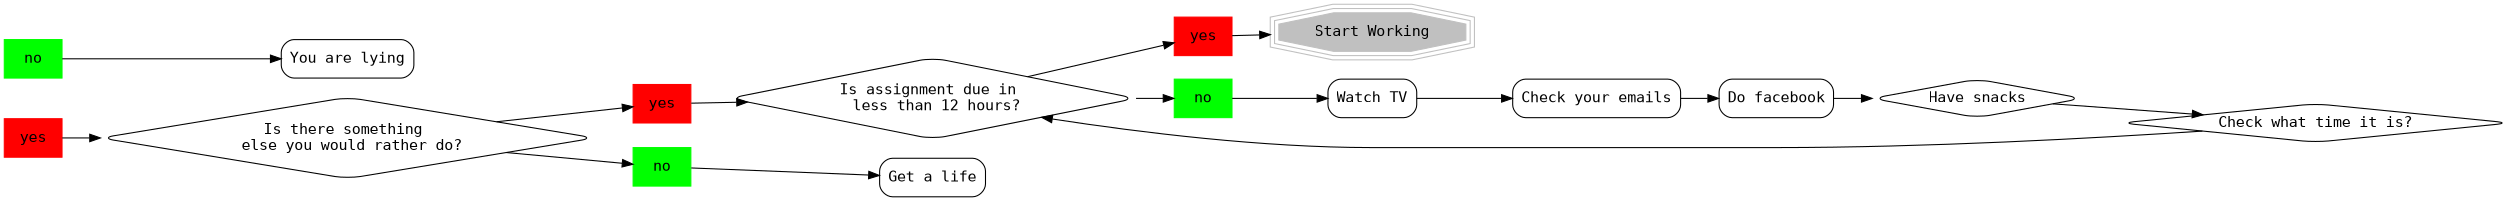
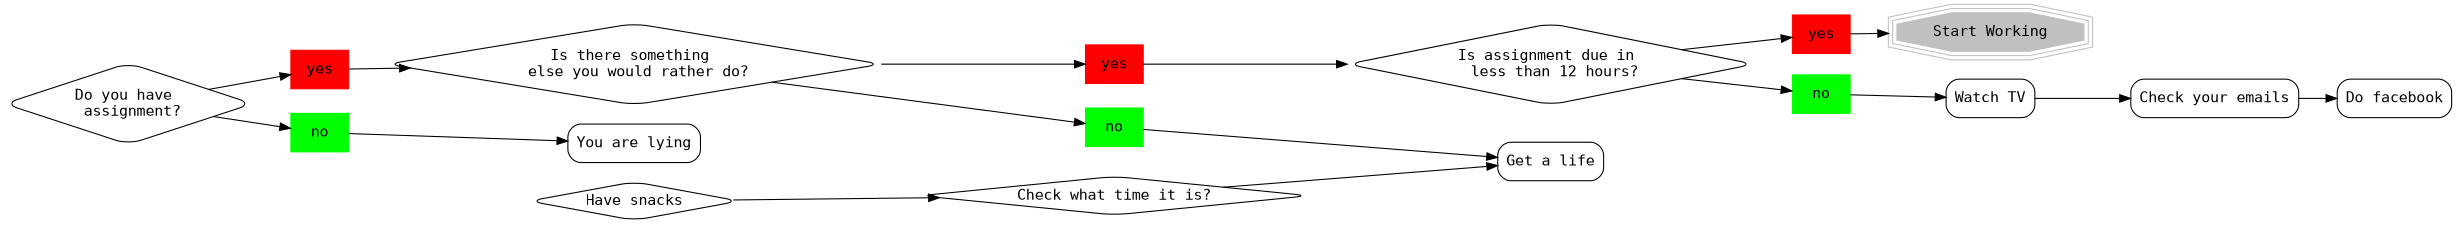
(1848, 98) -> none
none -> (128, 104)
(1627, 148) -> (1355, 177)
